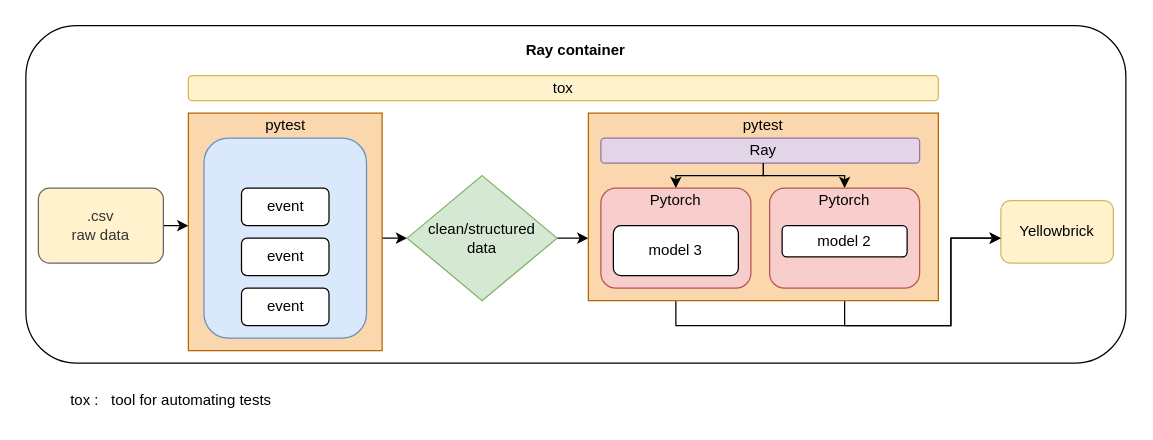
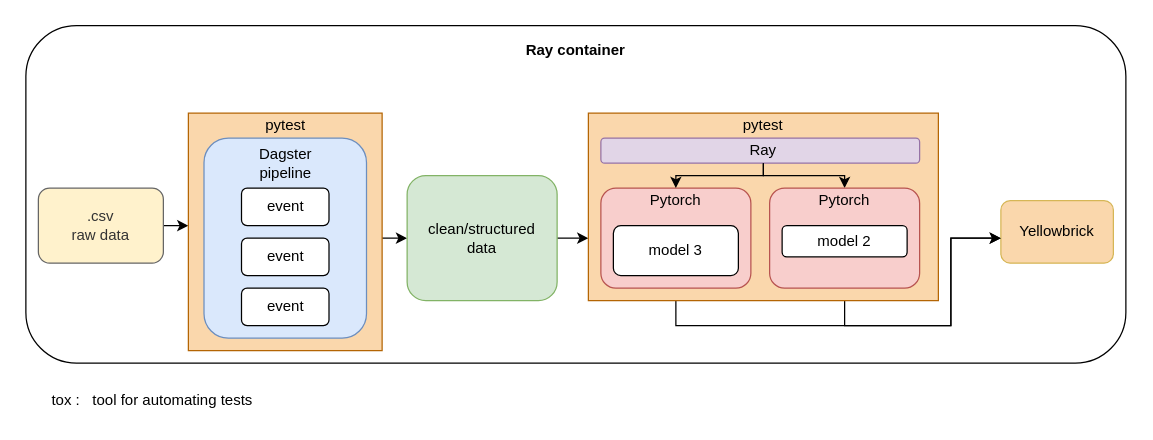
(563, 88) -> none
none -> (285, 163)
(1057, 232) -> (1057, 232)
(482, 238) -> (482, 238)
(173, 401) -> (154, 401)
